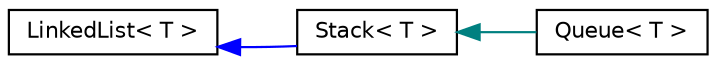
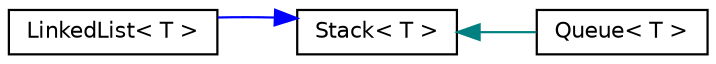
(269, 47) -> (246, 17)
